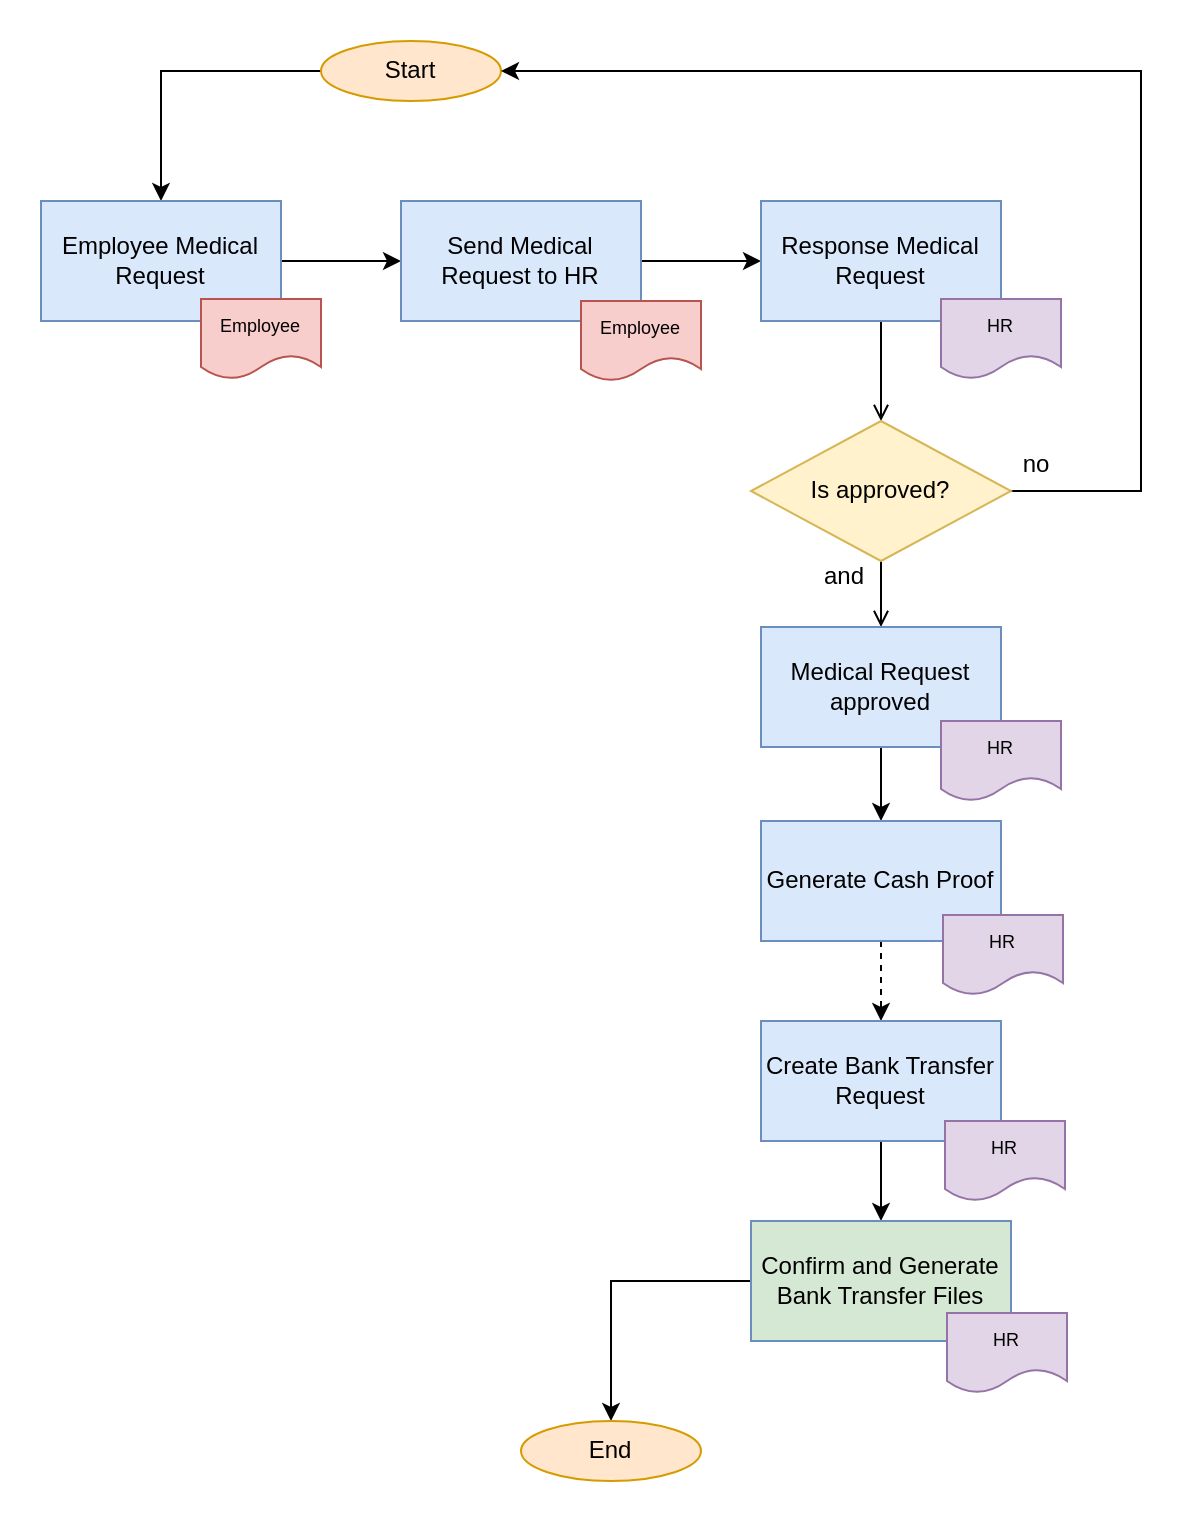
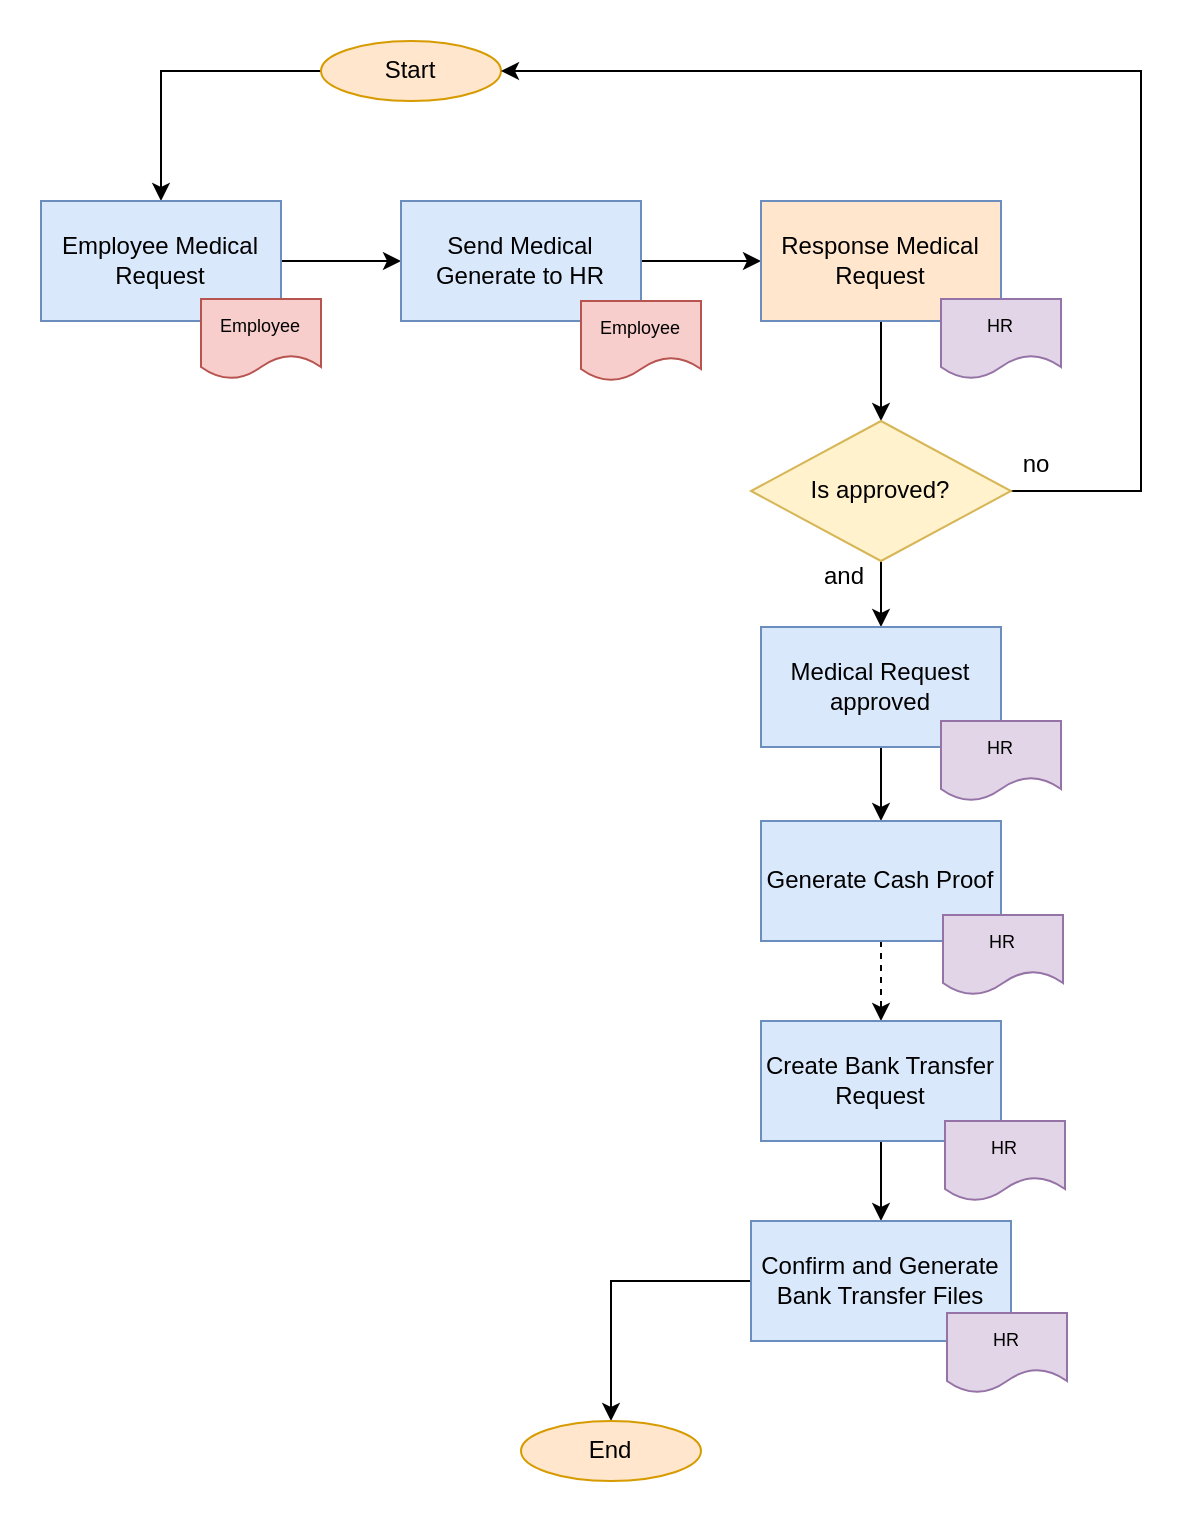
(521, 261) -> (521, 261)
(881, 261) -> (881, 261)
(881, 408) -> (881, 406)
(881, 615) -> (881, 612)
(881, 1281) -> (881, 1281)
